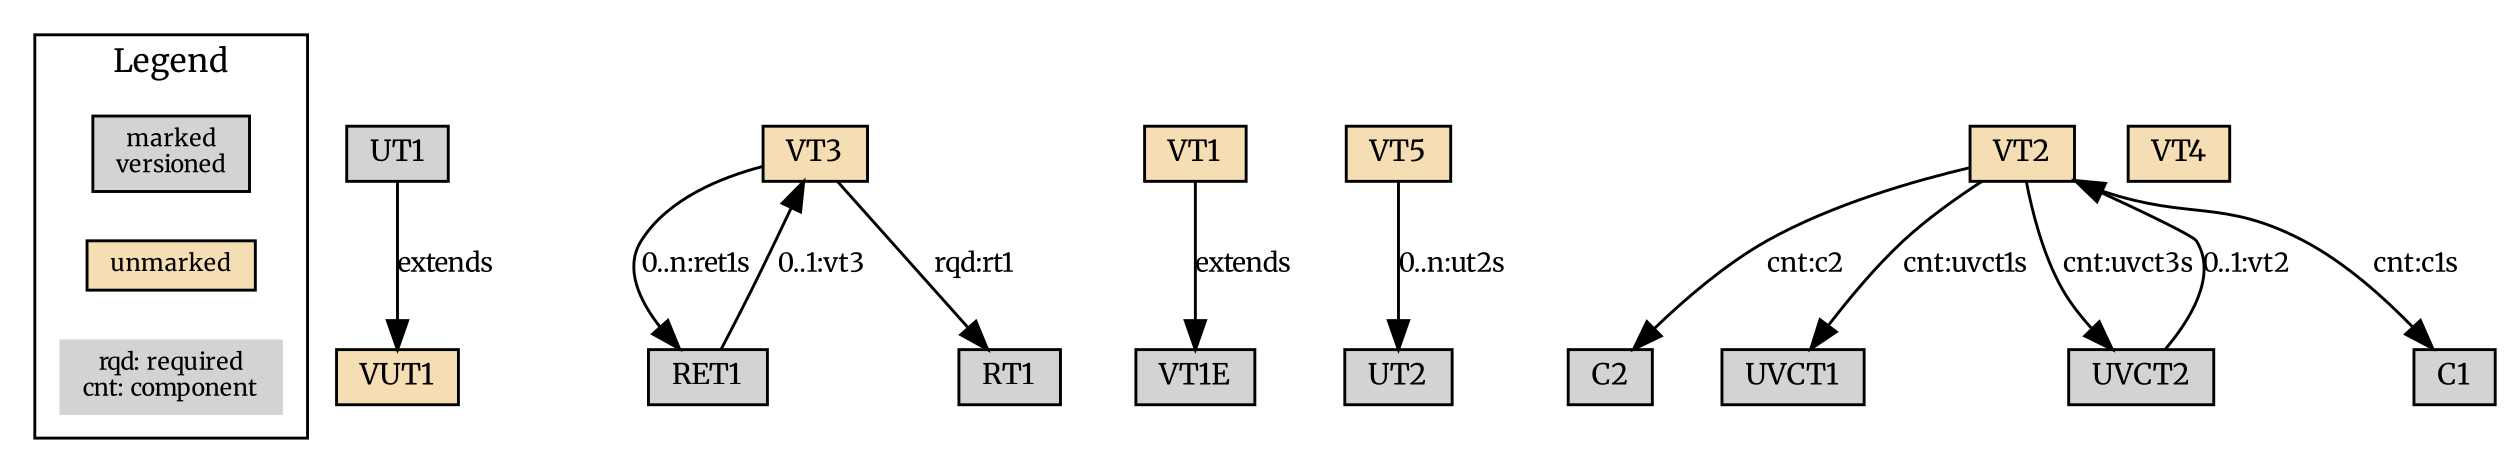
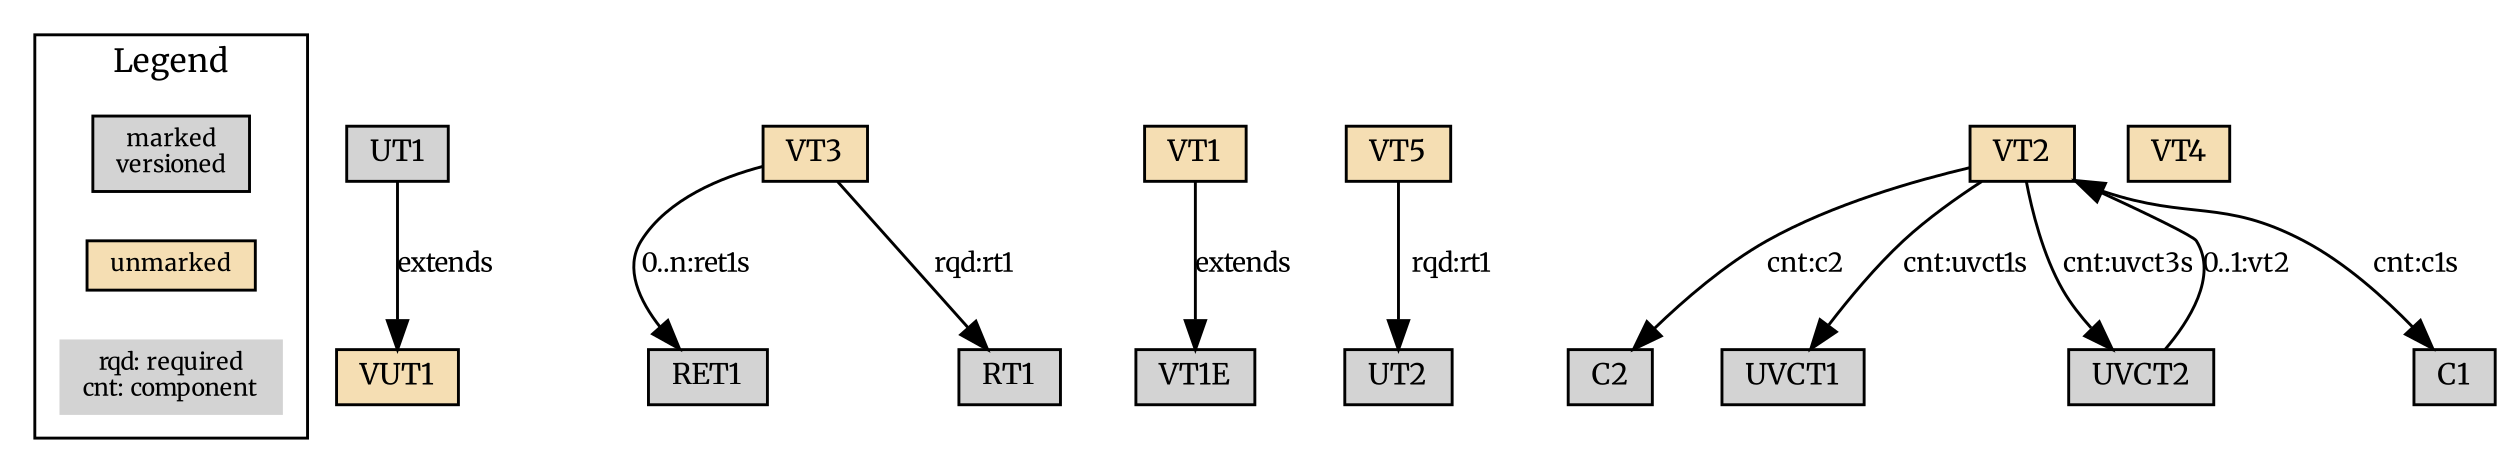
(1452, 265) -> (1452, 265)
(757, 279) -> none
